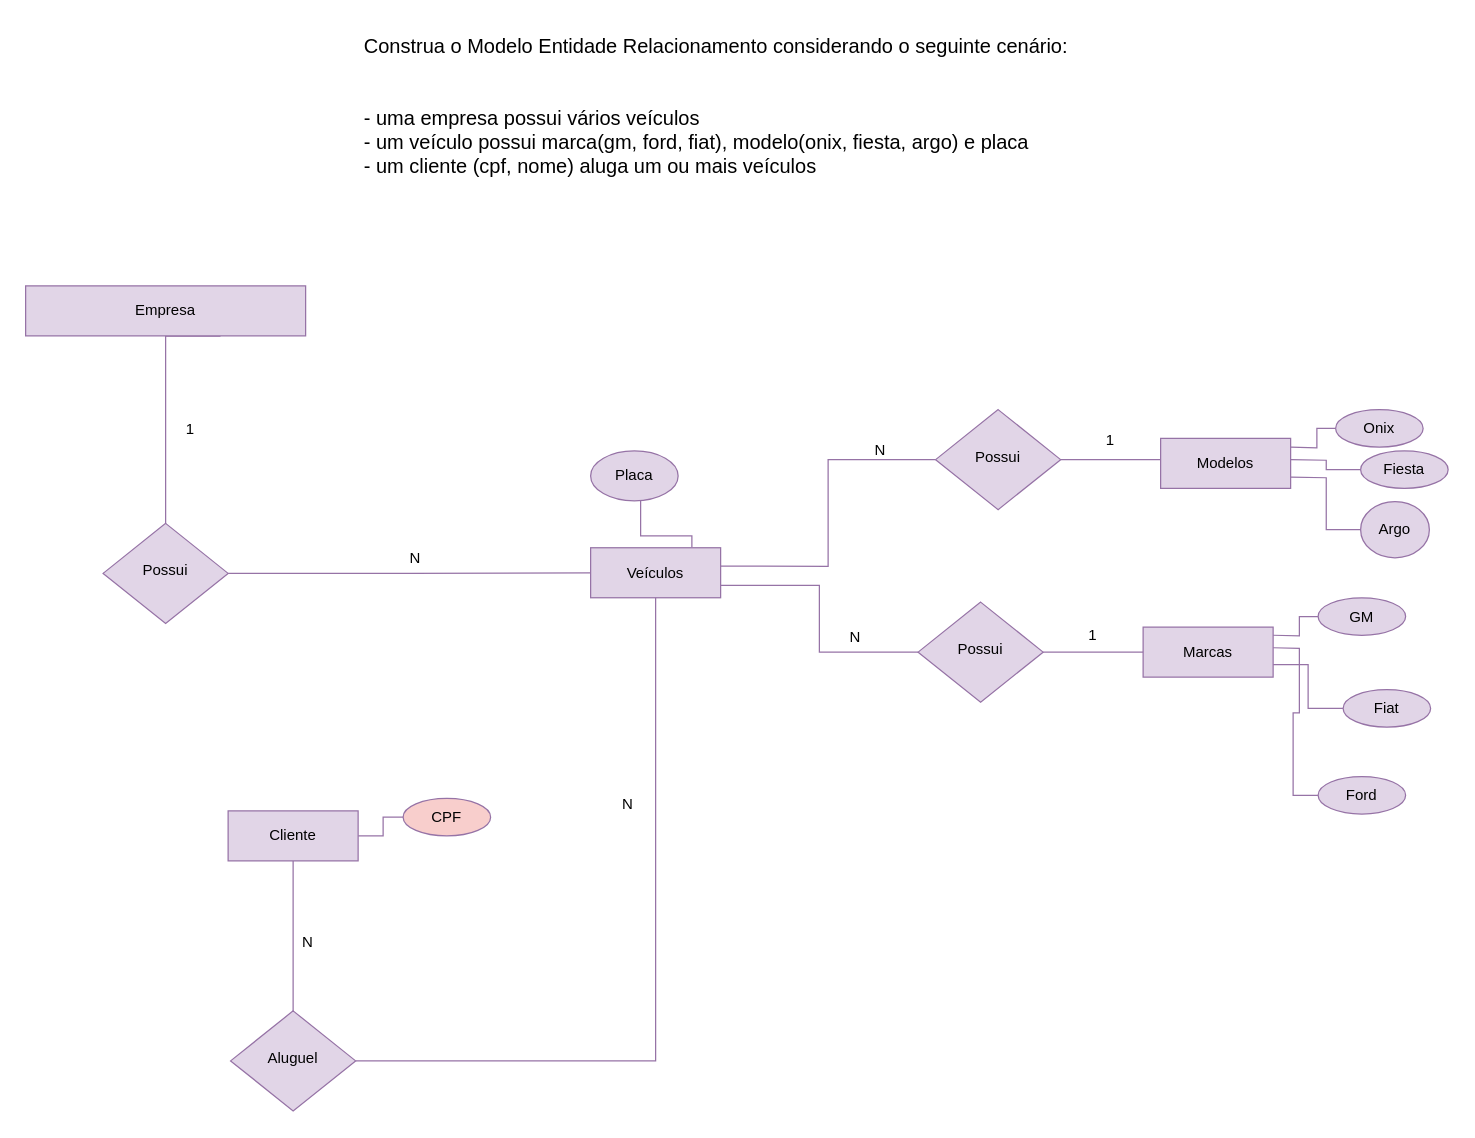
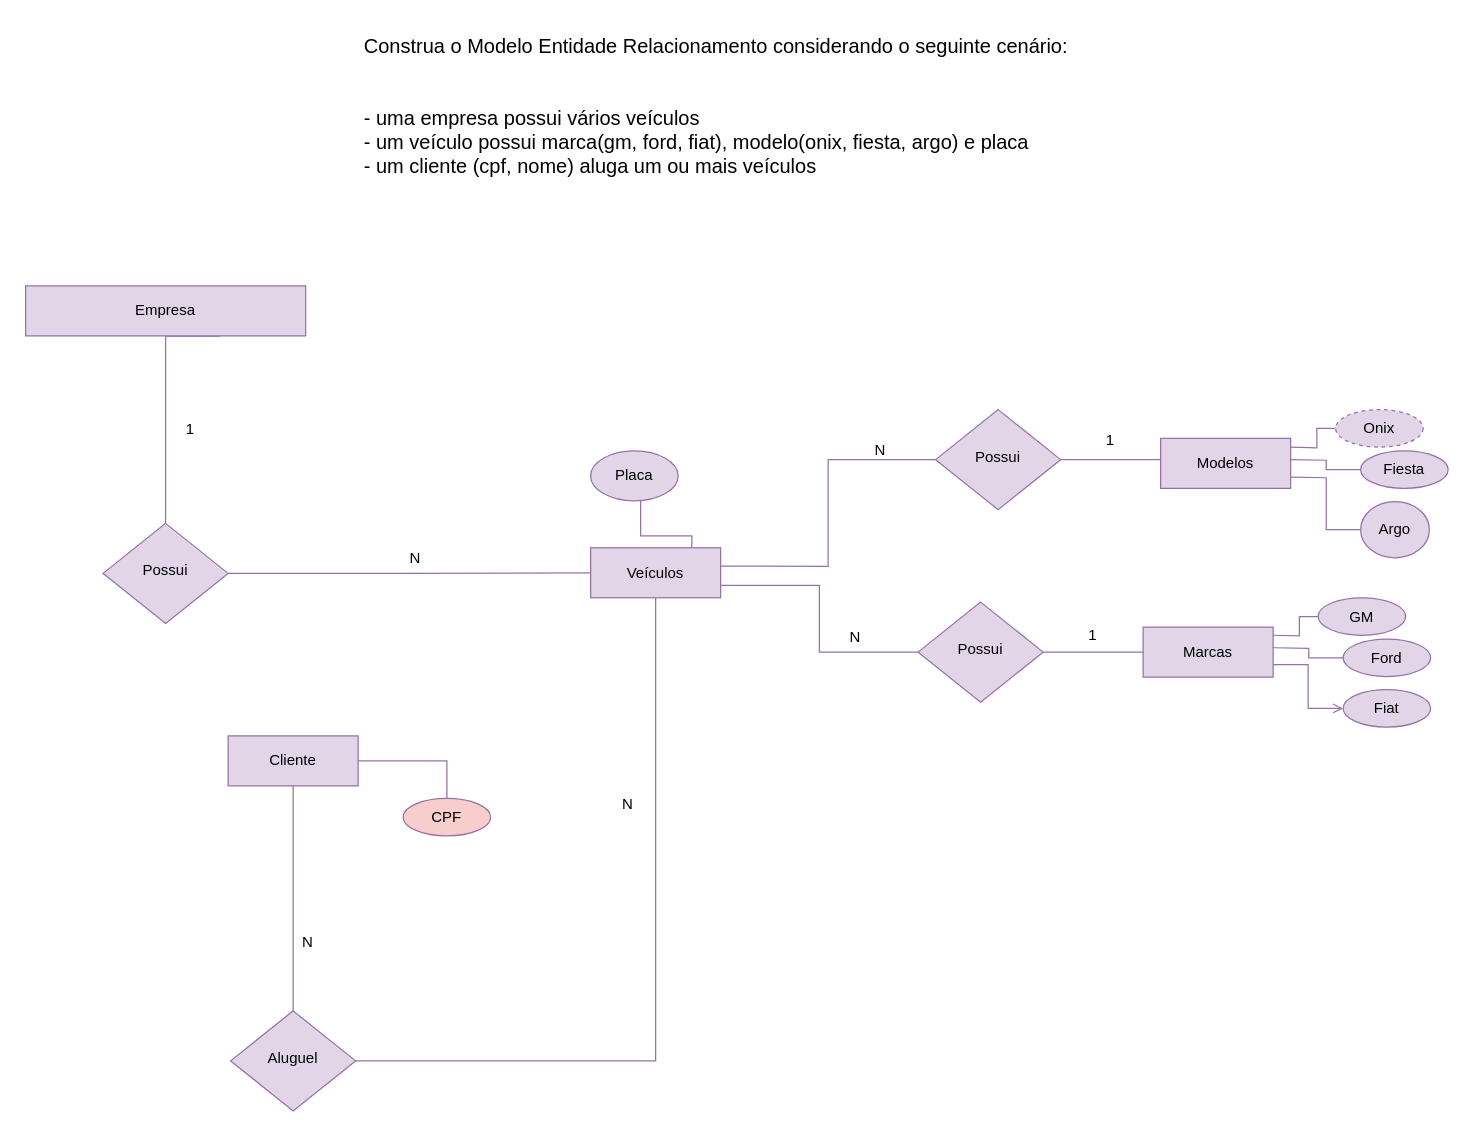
(1379, 428) -> (1379, 428)
(1338, 708) -> (1337, 708)
(1362, 795) -> (1387, 658)
(293, 836) -> (293, 761)
